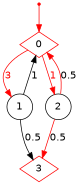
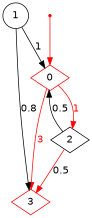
(7, 66) -> (36, 135)
(60, 75) -> (53, 116)
(58, 107) -> (70, 140)
(33, 138) -> (29, 109)
